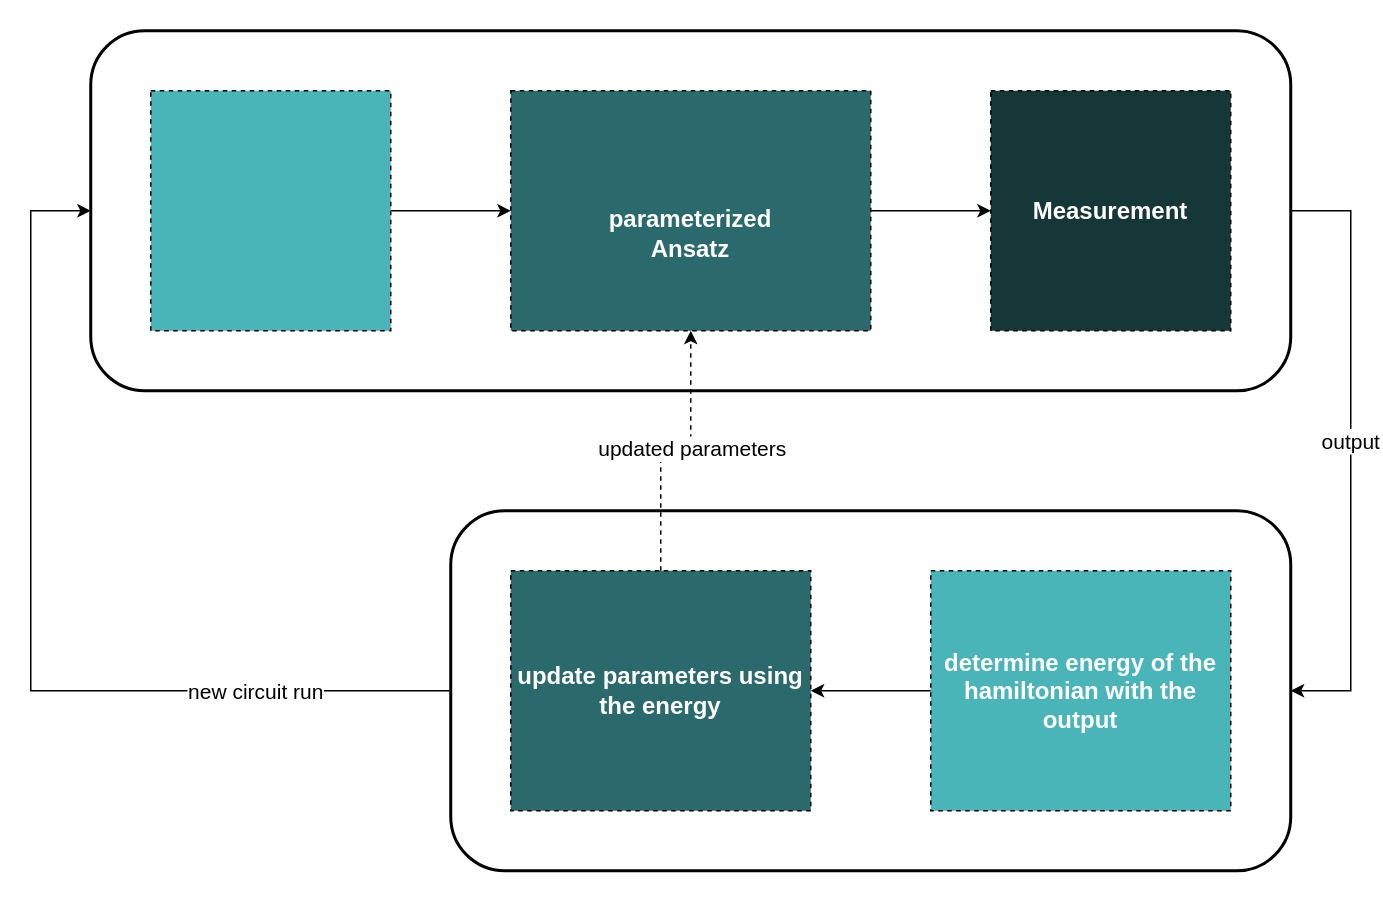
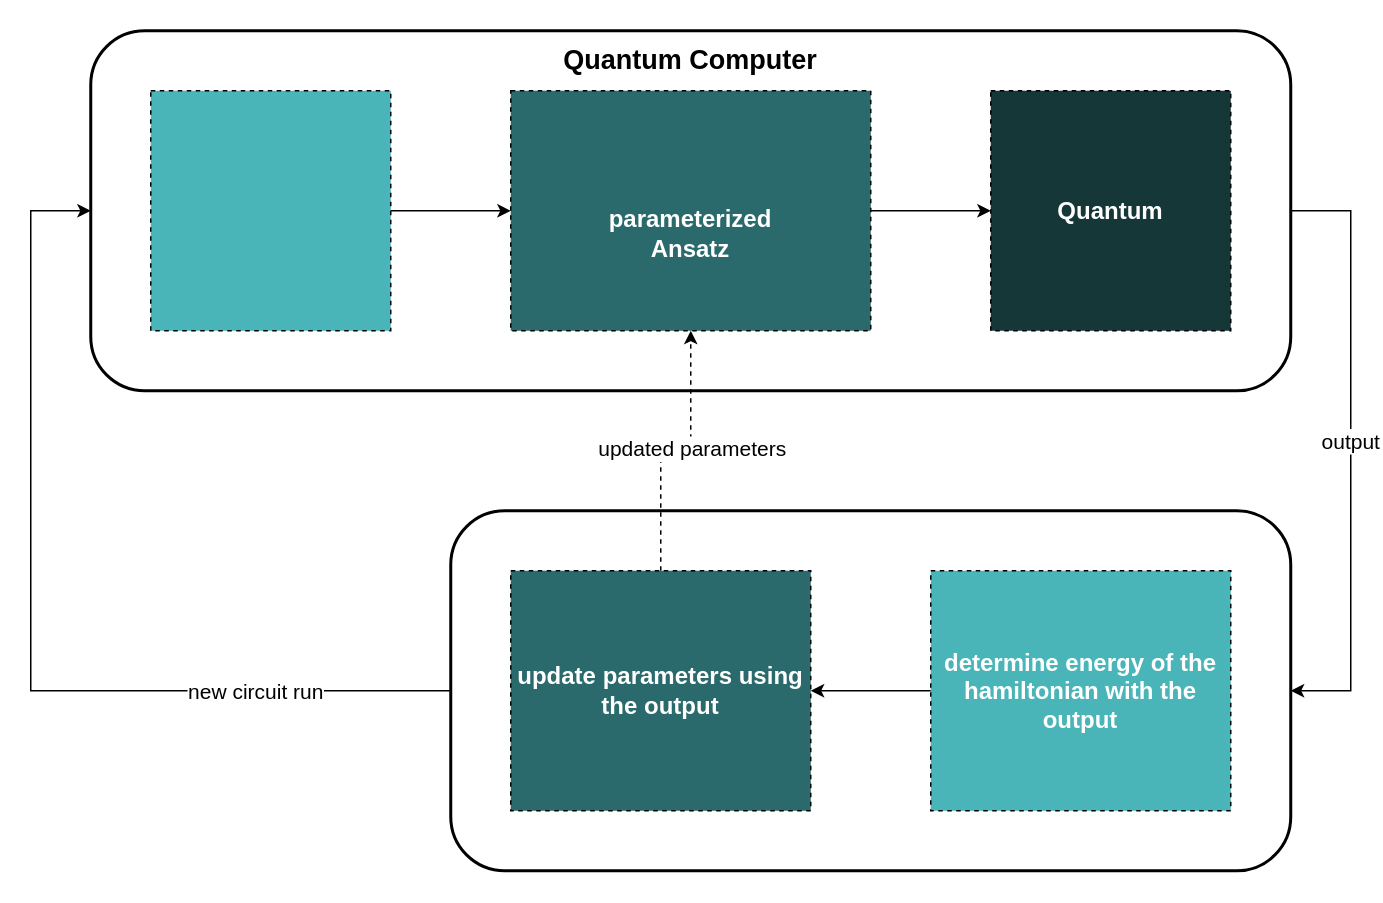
none -> (691, 61)
(1111, 211) -> (1111, 211)
(661, 691) -> (661, 691)
